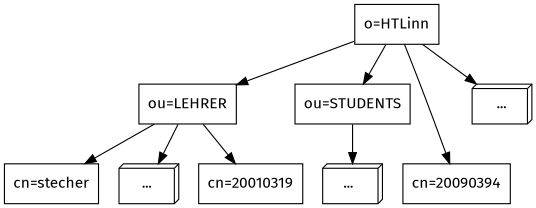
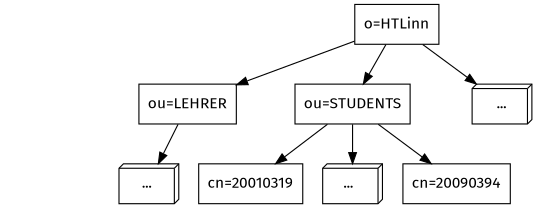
(426, 99) -> (400, 141)
(216, 140) -> (306, 141)
(51, 184) -> none
